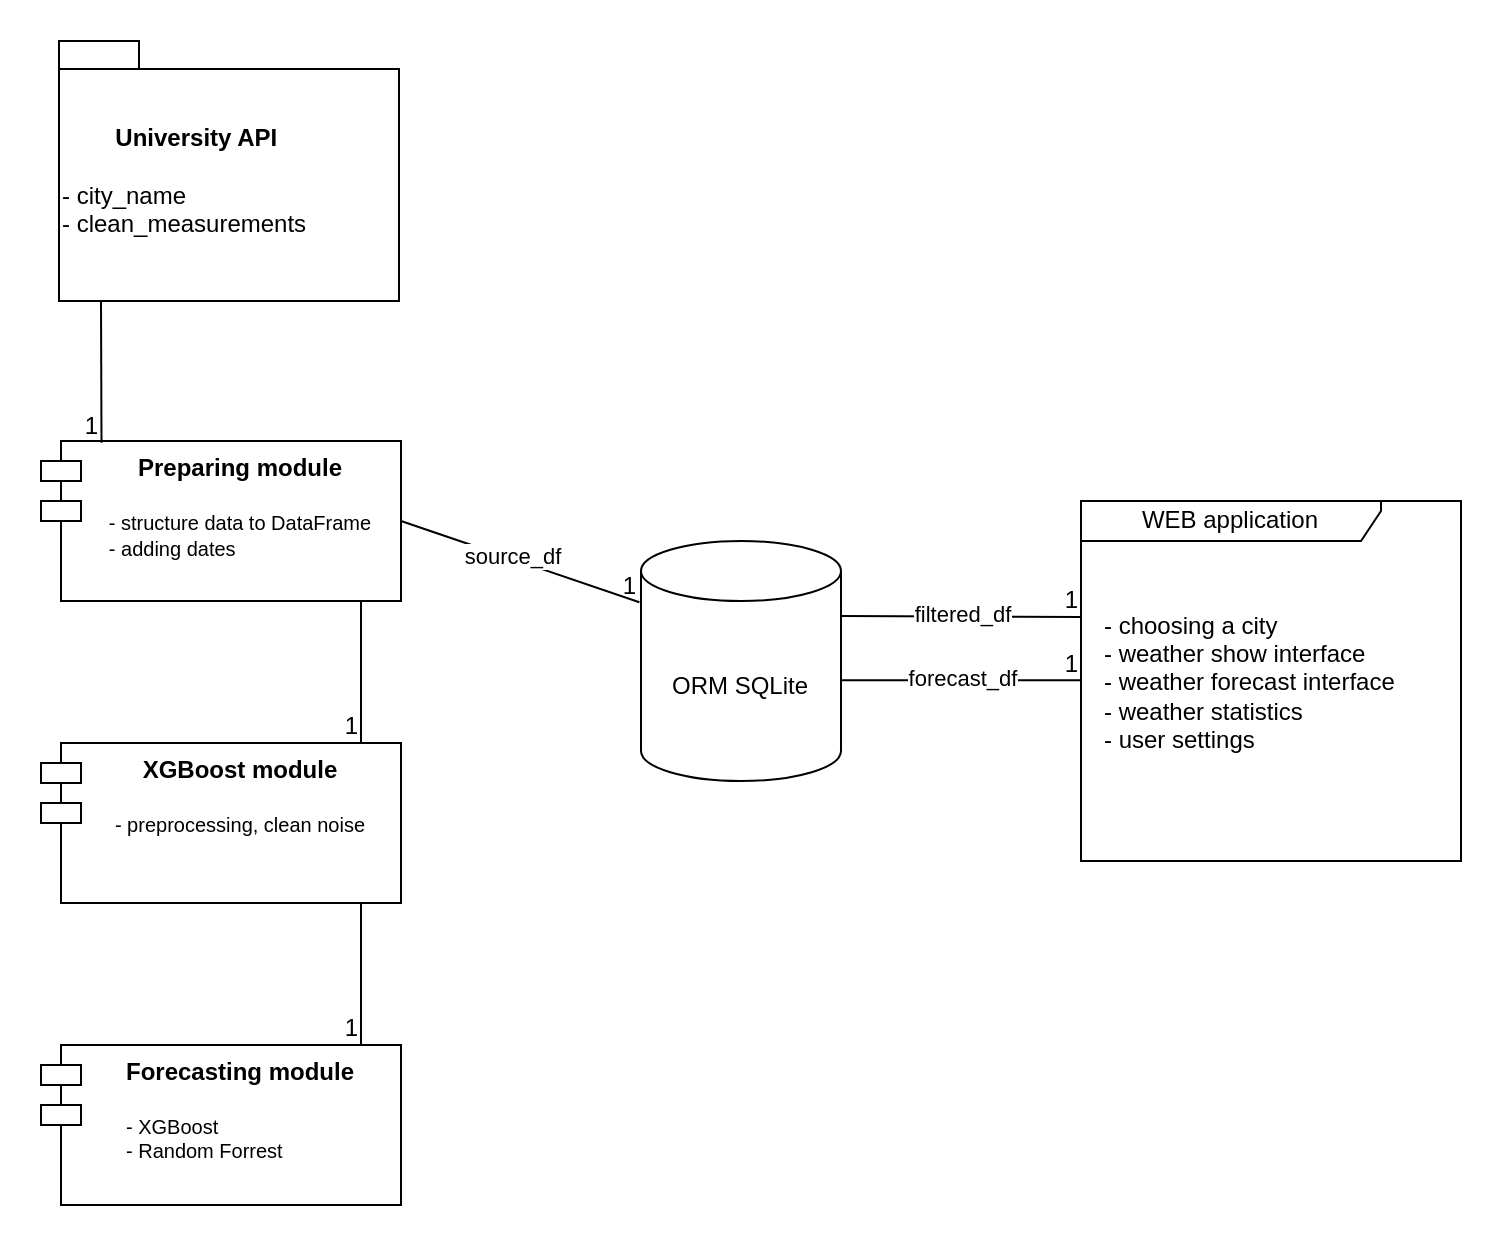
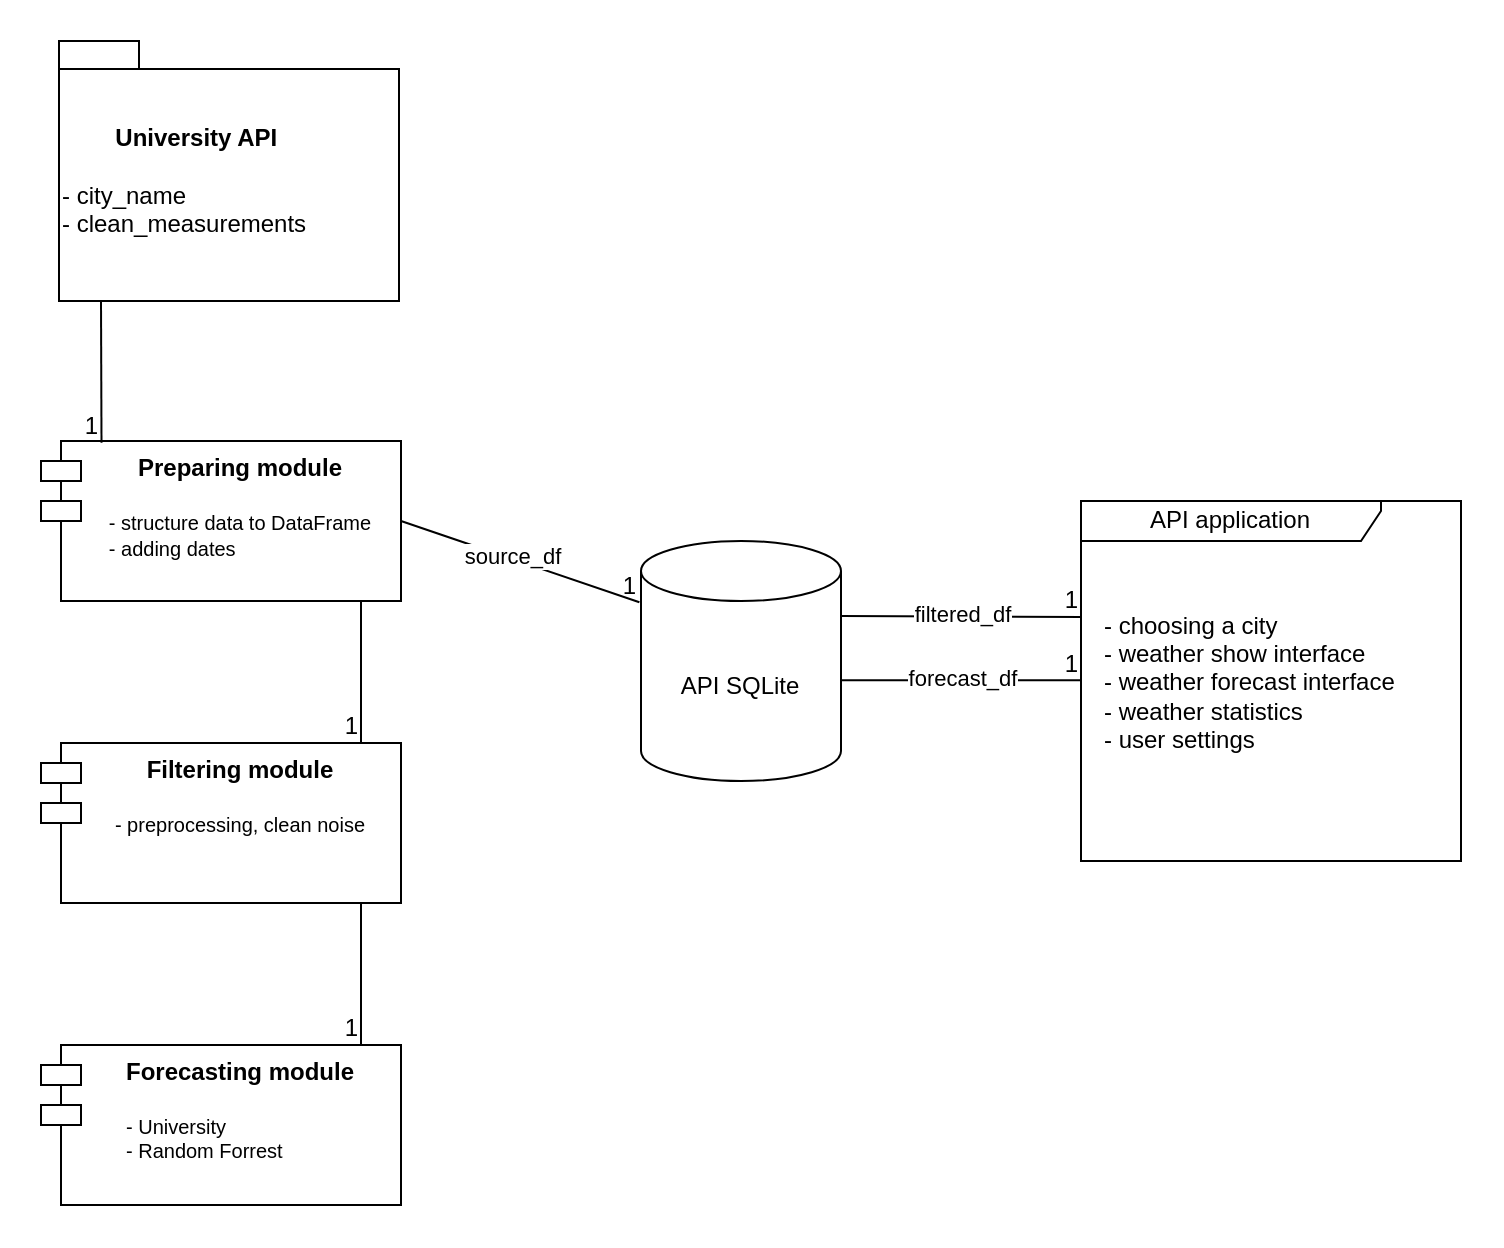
(1231, 521) -> (1231, 521)
(741, 687) -> (741, 687)
(241, 800) -> (241, 800)
(241, 1102) -> (241, 1102)
